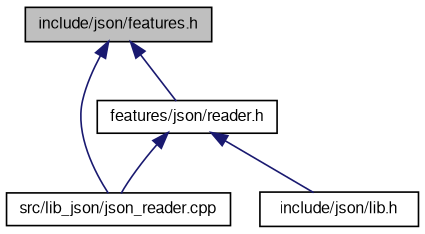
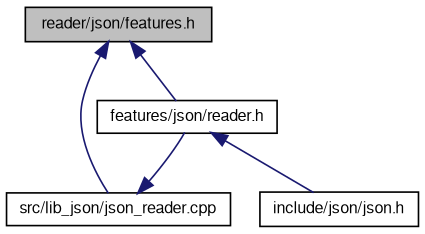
(119, 25) -> (119, 25)
(138, 168) -> (168, 158)
(339, 209) -> (339, 209)
